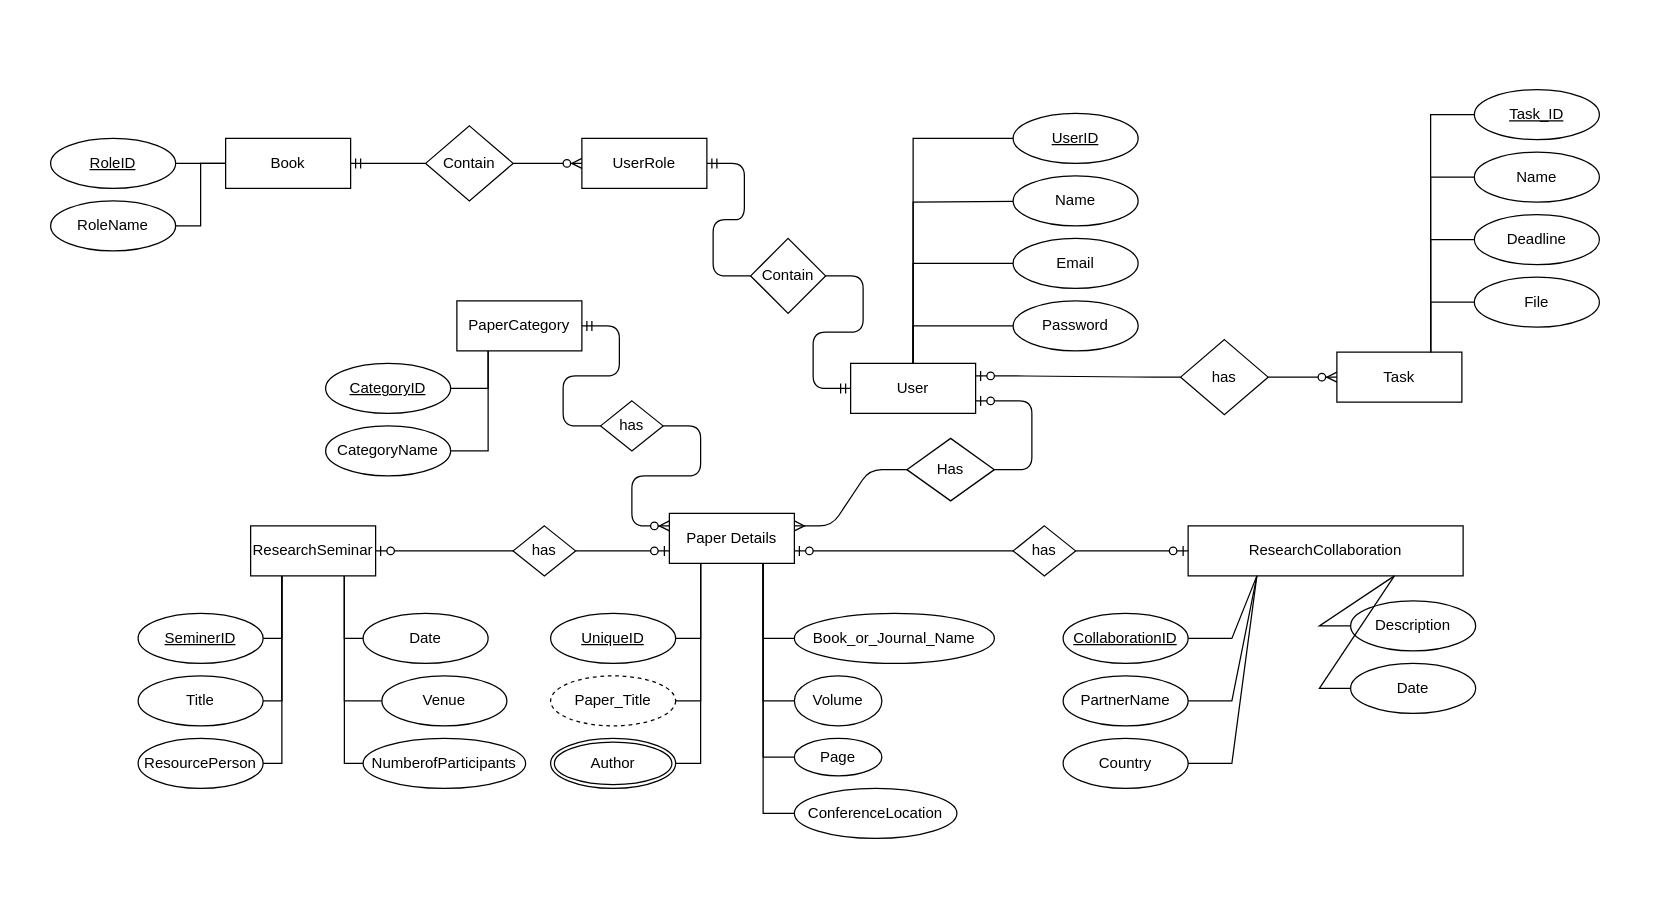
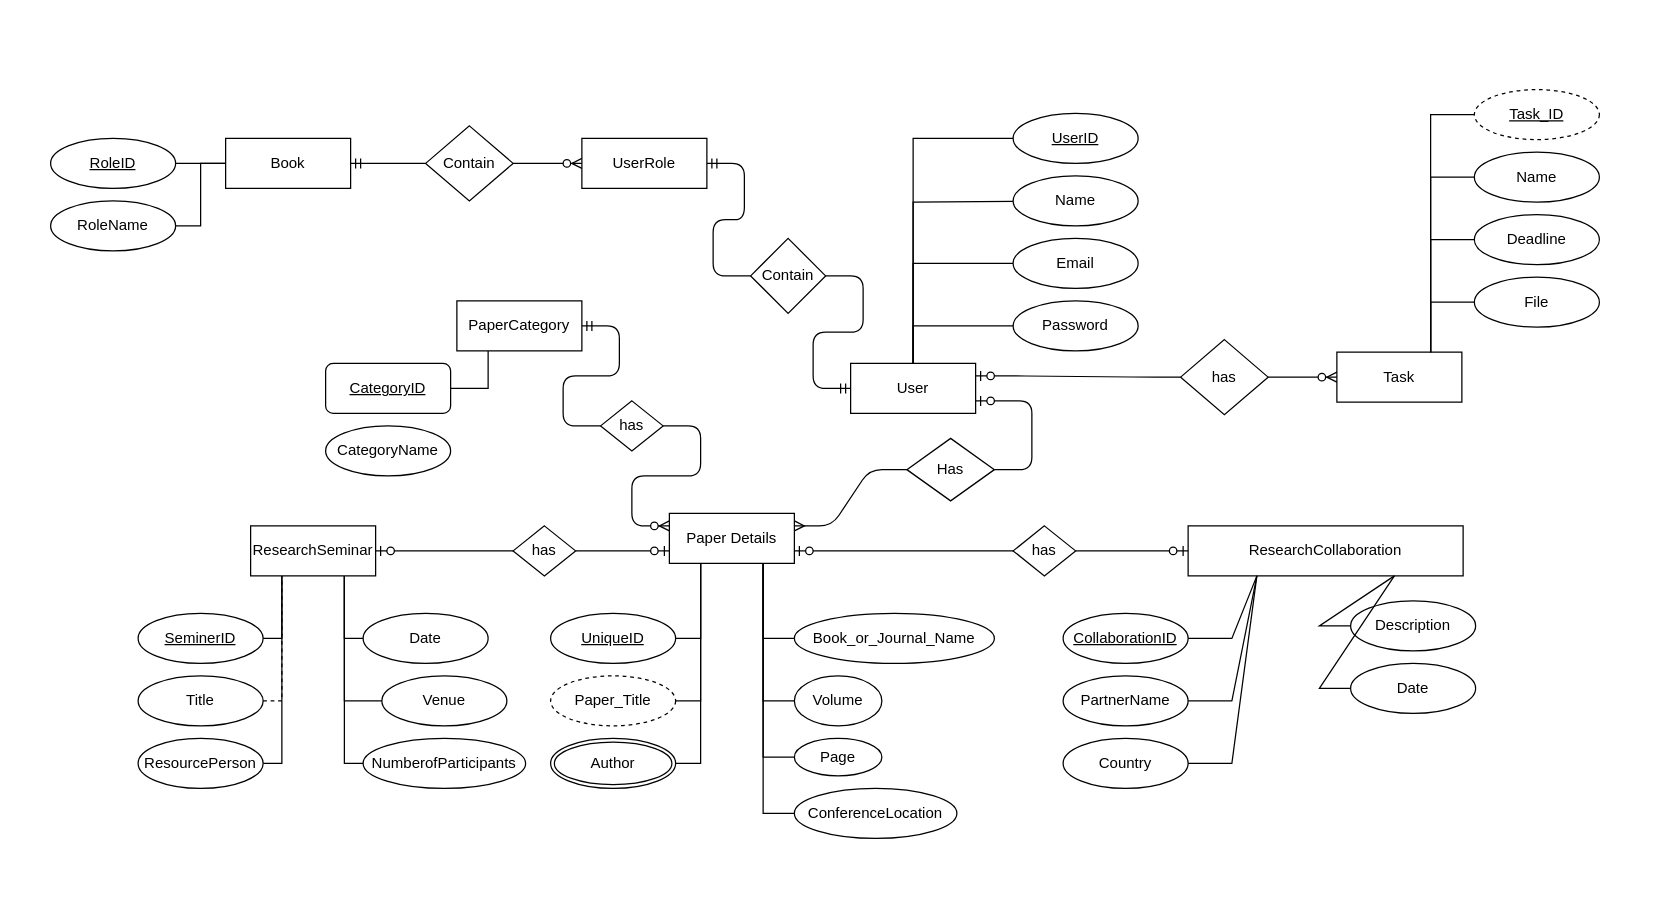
(1537, 114) -> (1537, 114)
(388, 388) -> (388, 388)
(488, 440) -> none
(271, 701) -> (271, 701)
